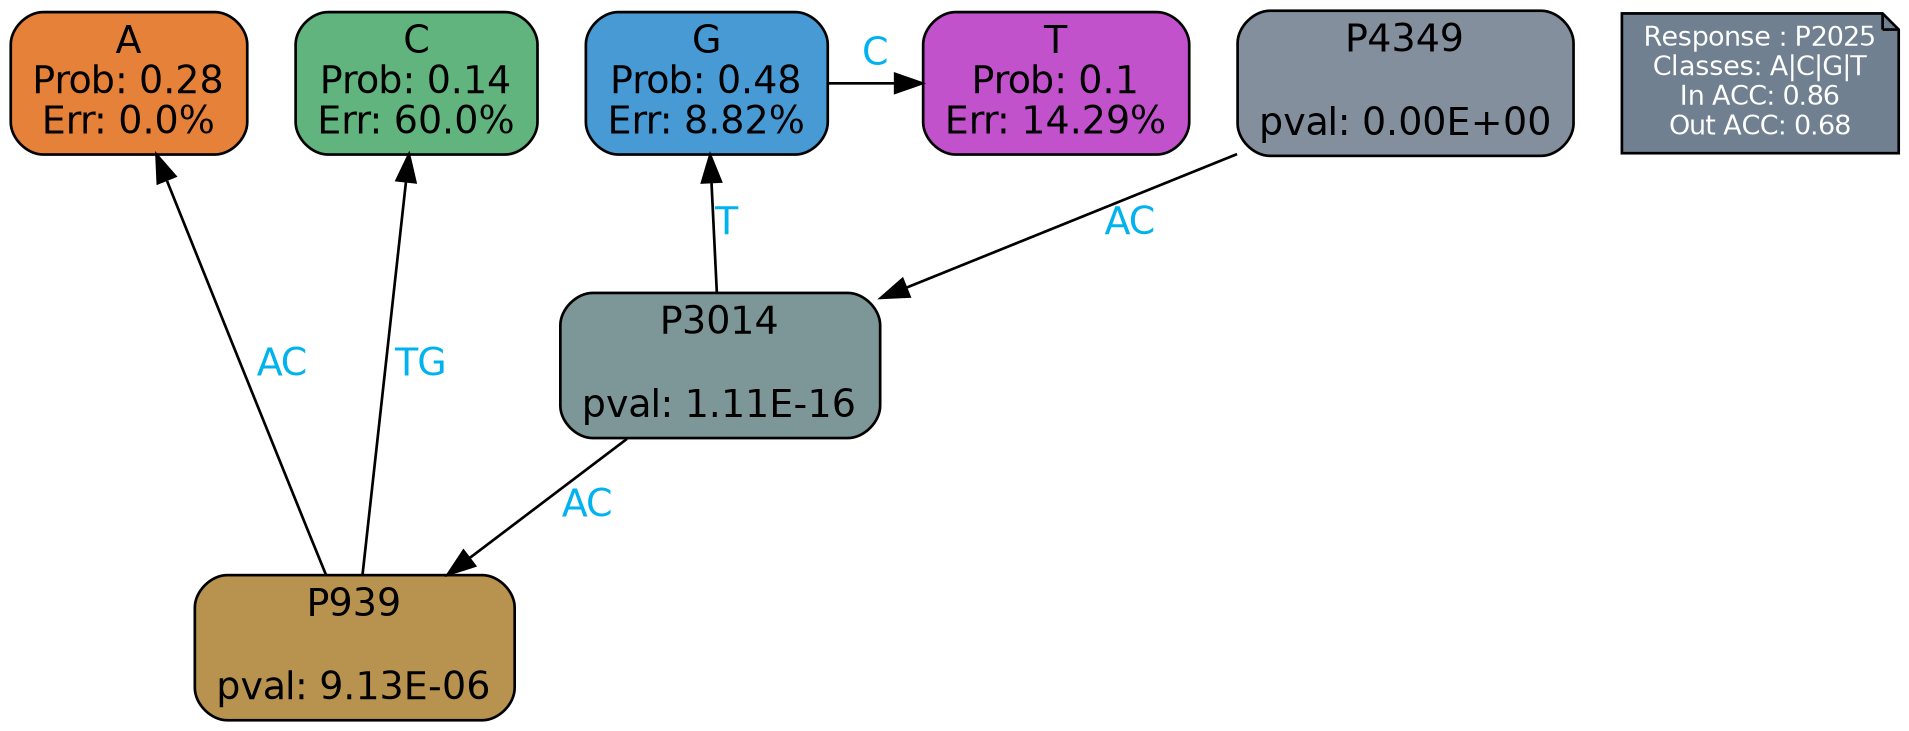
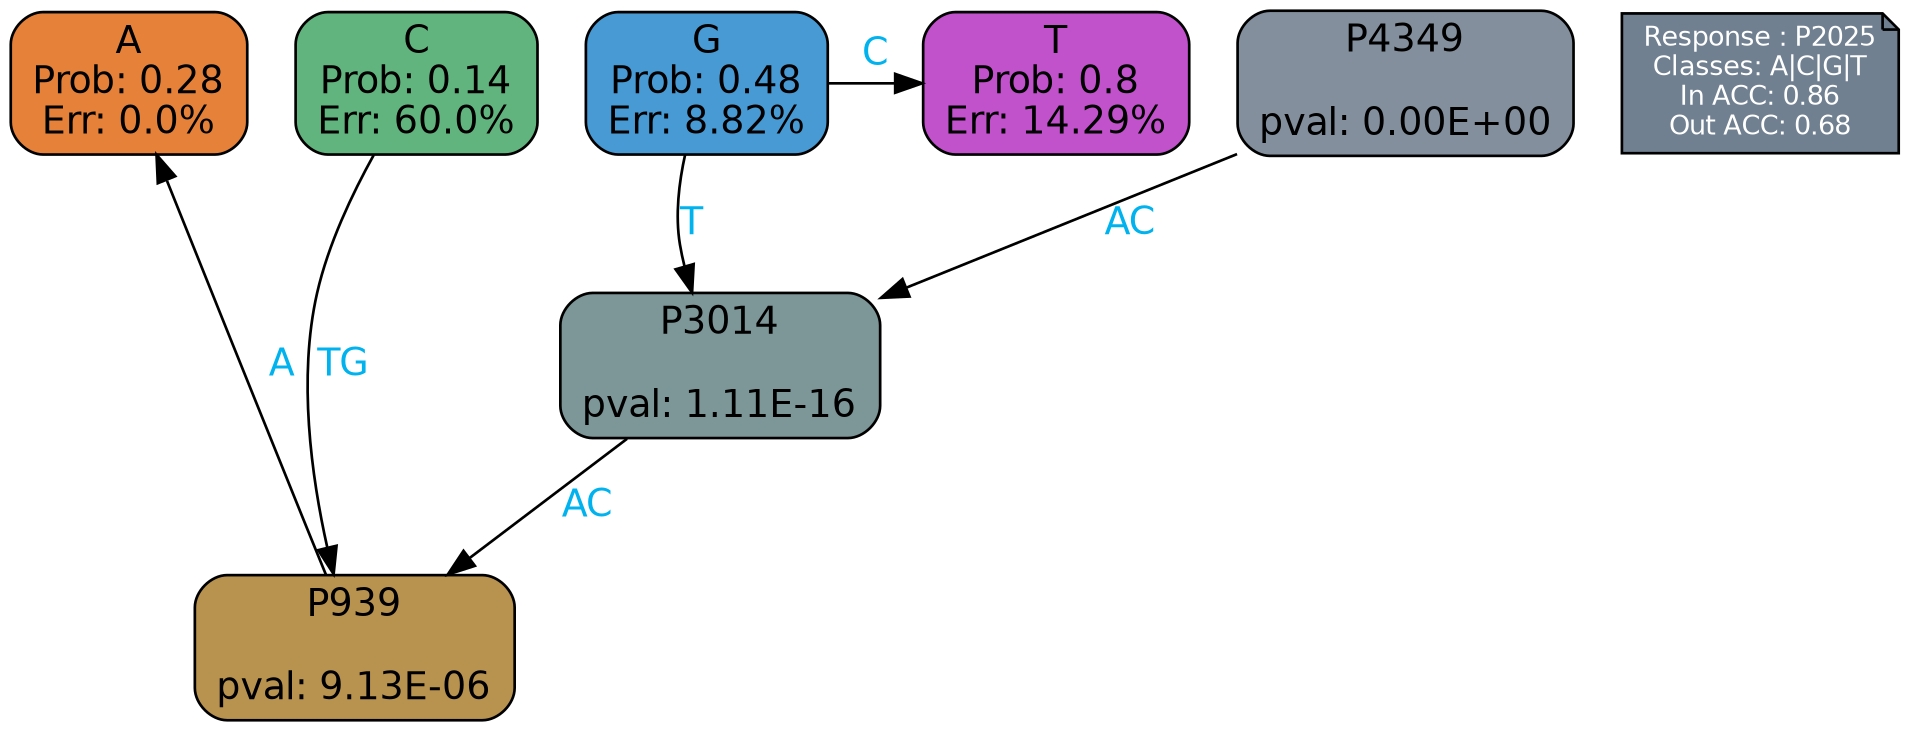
(1056, 83) -> (1056, 83)
(714, 238) -> (678, 211)
(282, 366) -> (282, 366)
(384, 378) -> (309, 346)
